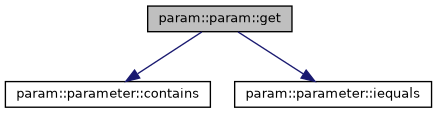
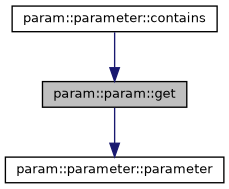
(170, 53) -> (115, 50)
(333, 94) -> (115, 170)
